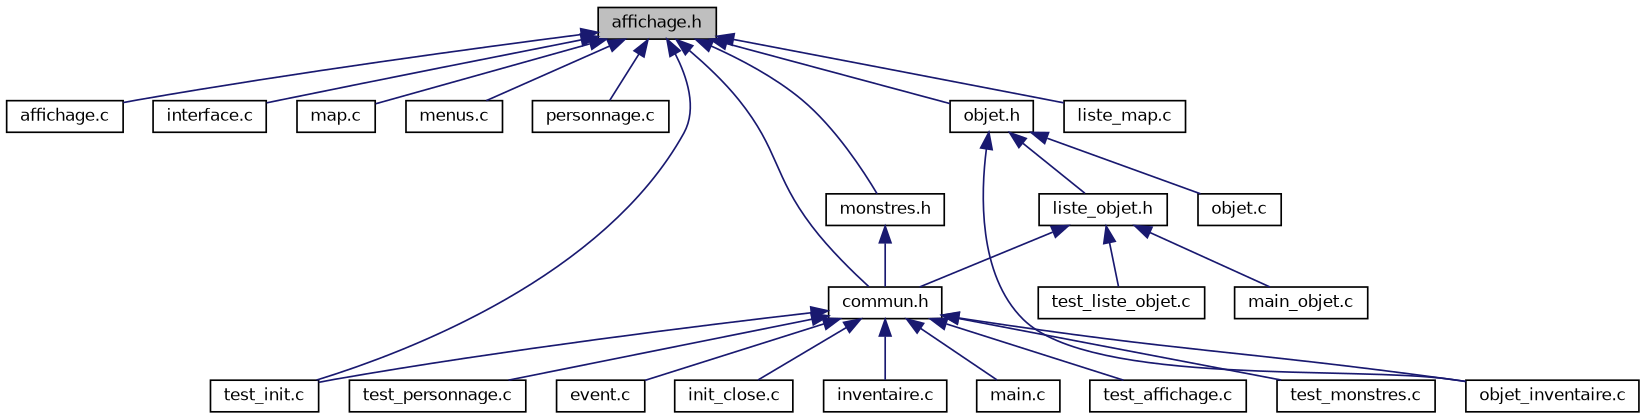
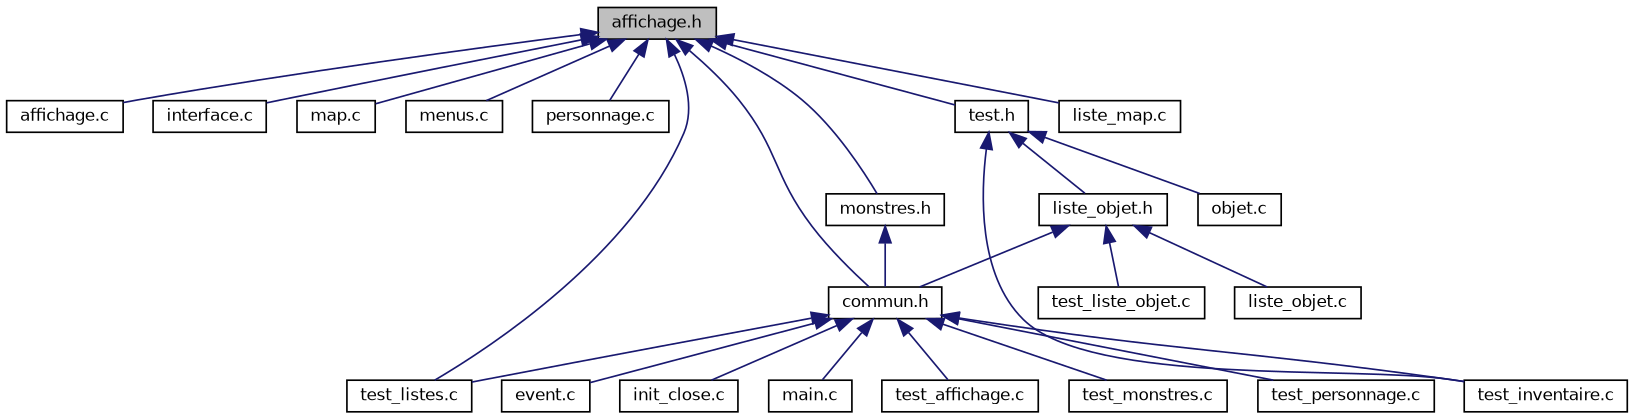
(992, 116) -> (992, 116)
(1301, 303) -> (1298, 303)
(265, 396) -> (409, 396)
(885, 396) -> none
(1552, 396) -> (1546, 396)
